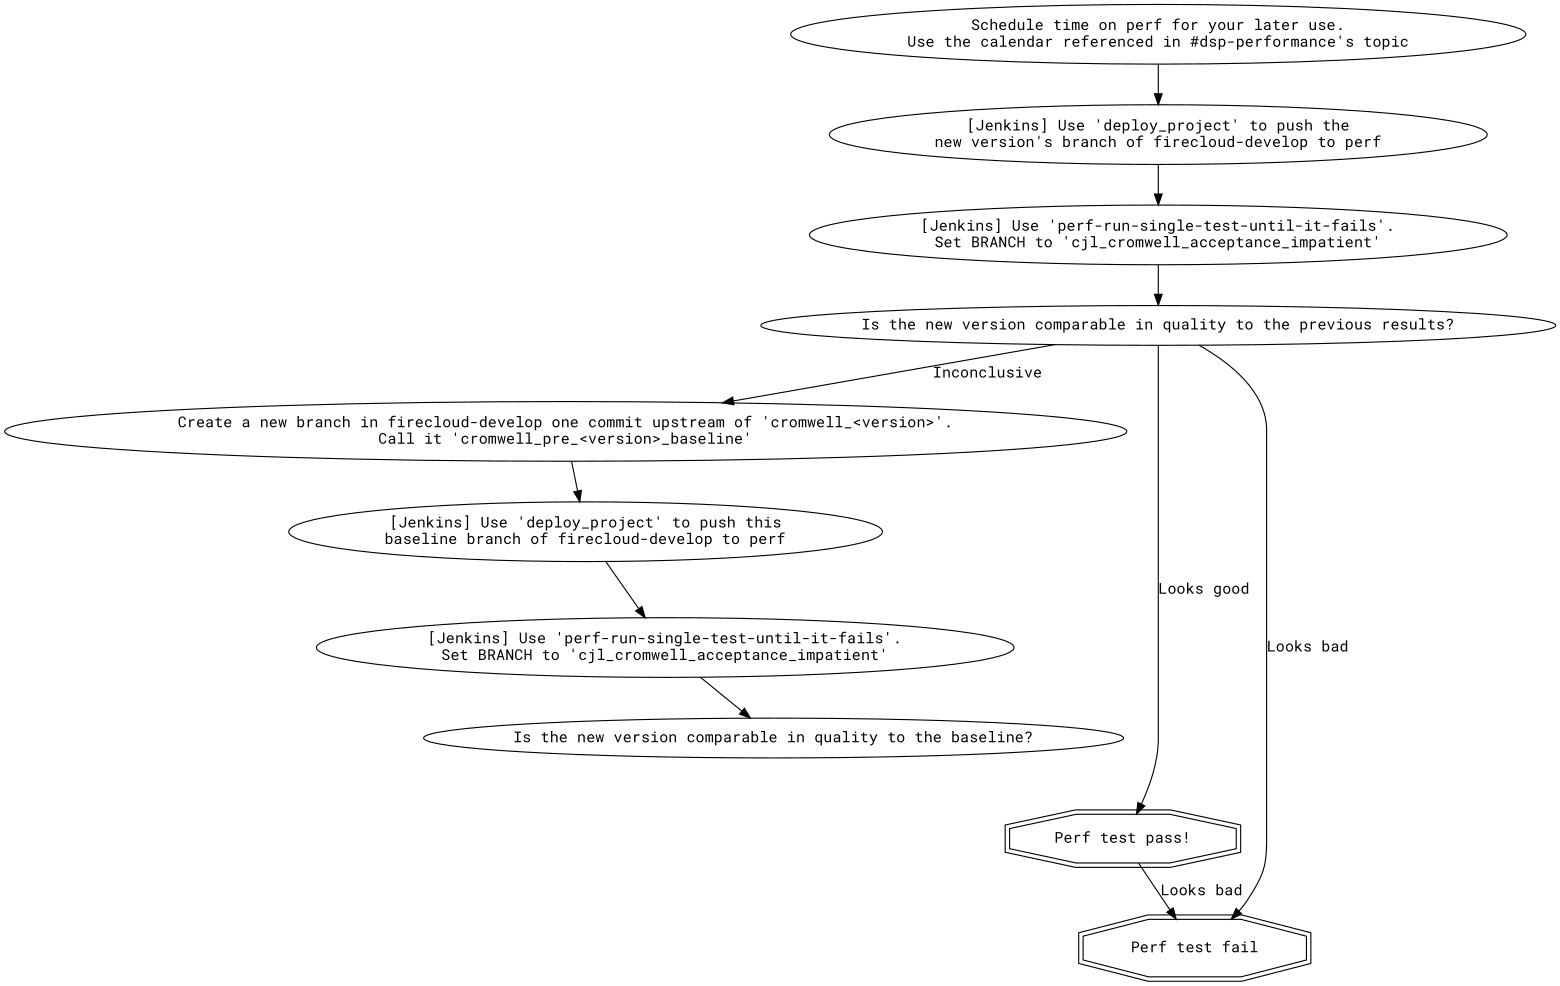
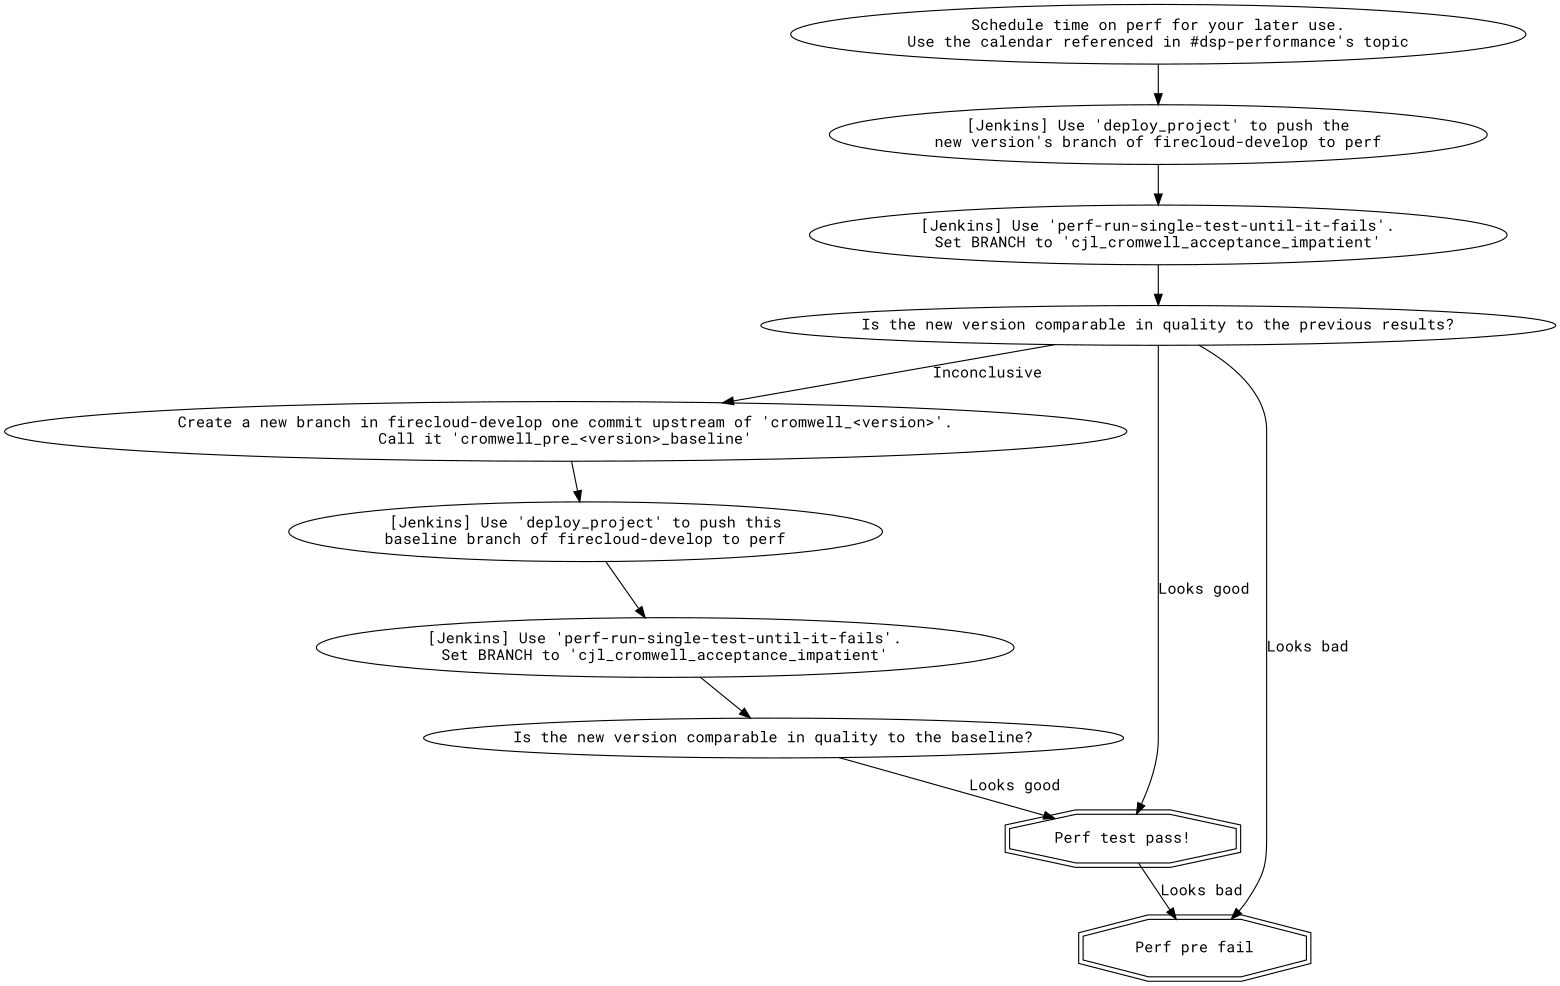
none -> (942, 786)
(1195, 948) -> (1195, 948)
